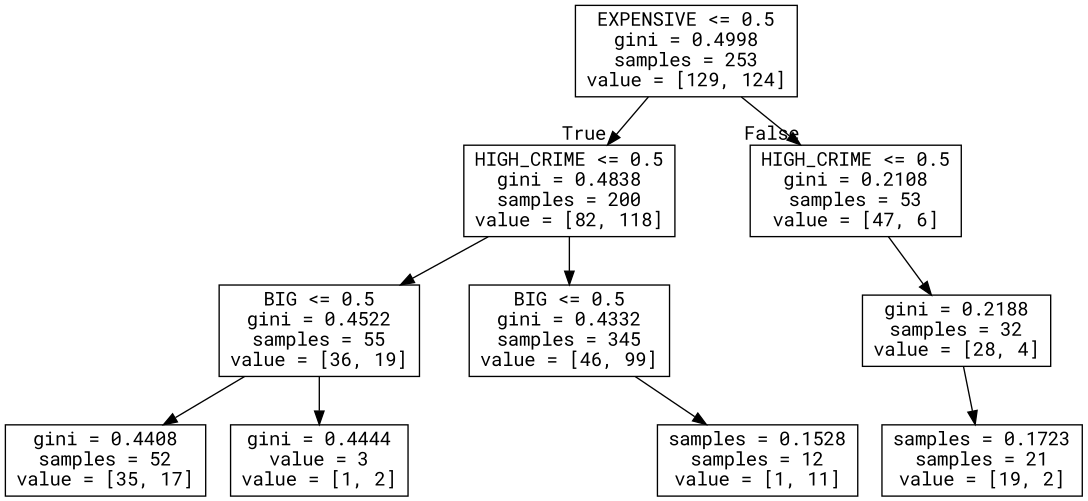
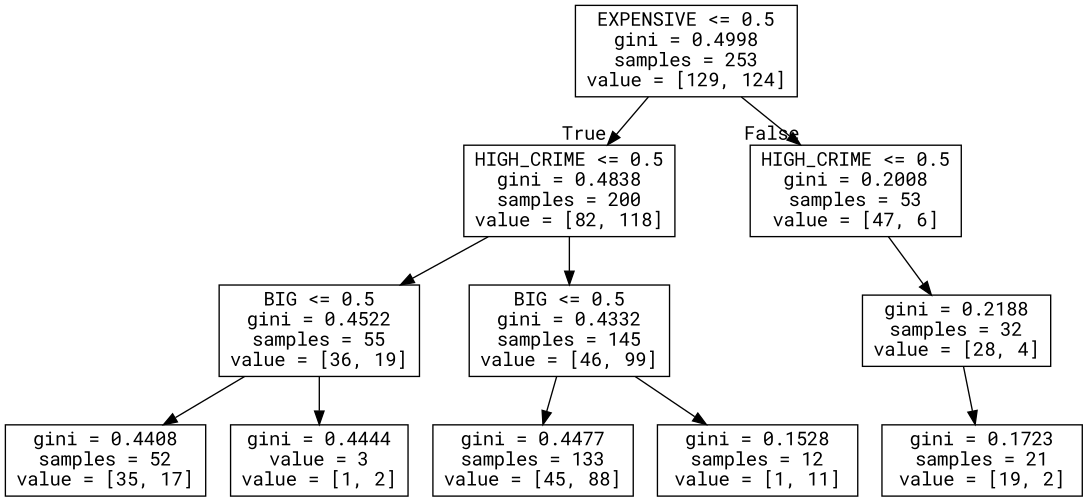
(856, 191) -> (856, 191)
(569, 331) -> (569, 331)
none -> (533, 460)
(758, 460) -> (758, 460)
(982, 460) -> (982, 460)
